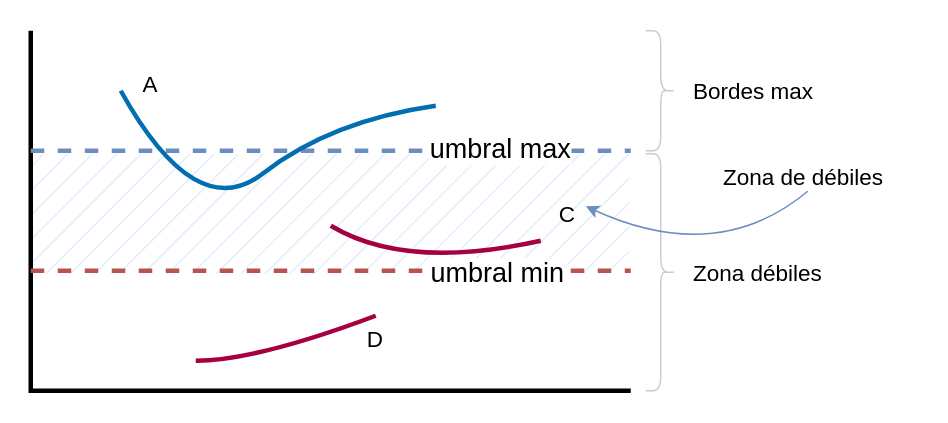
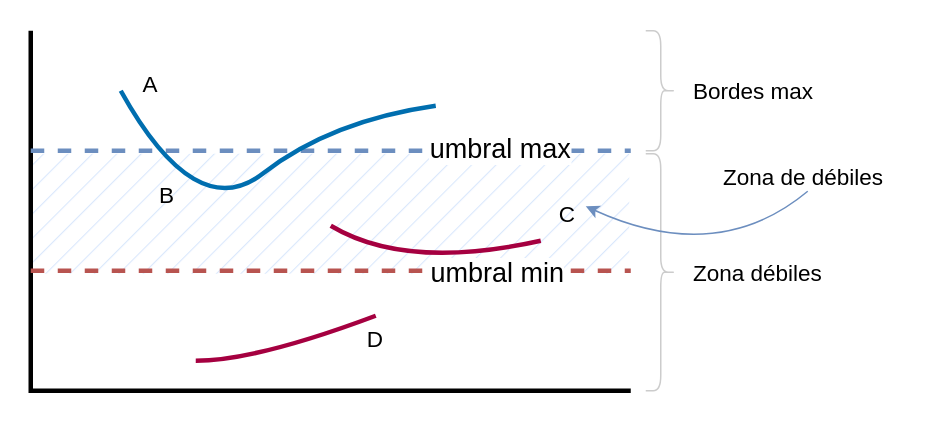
none -> (167, 194)
